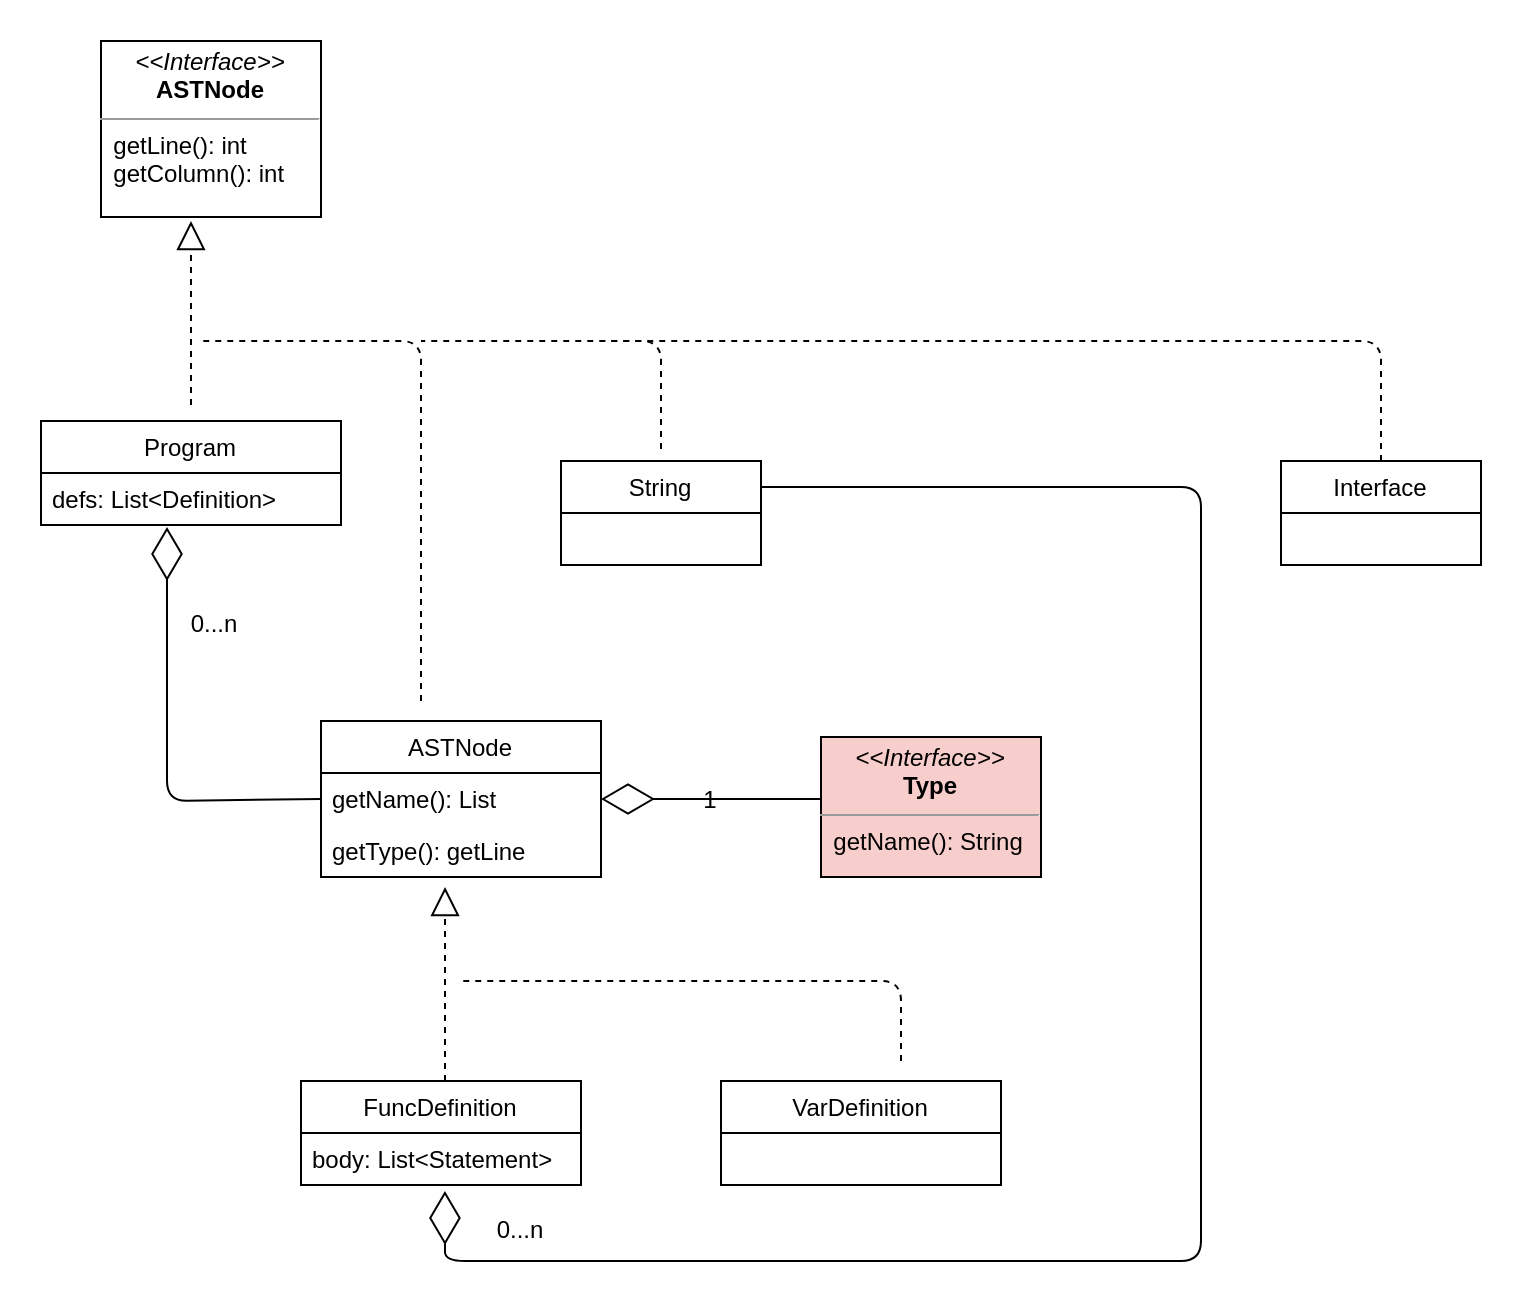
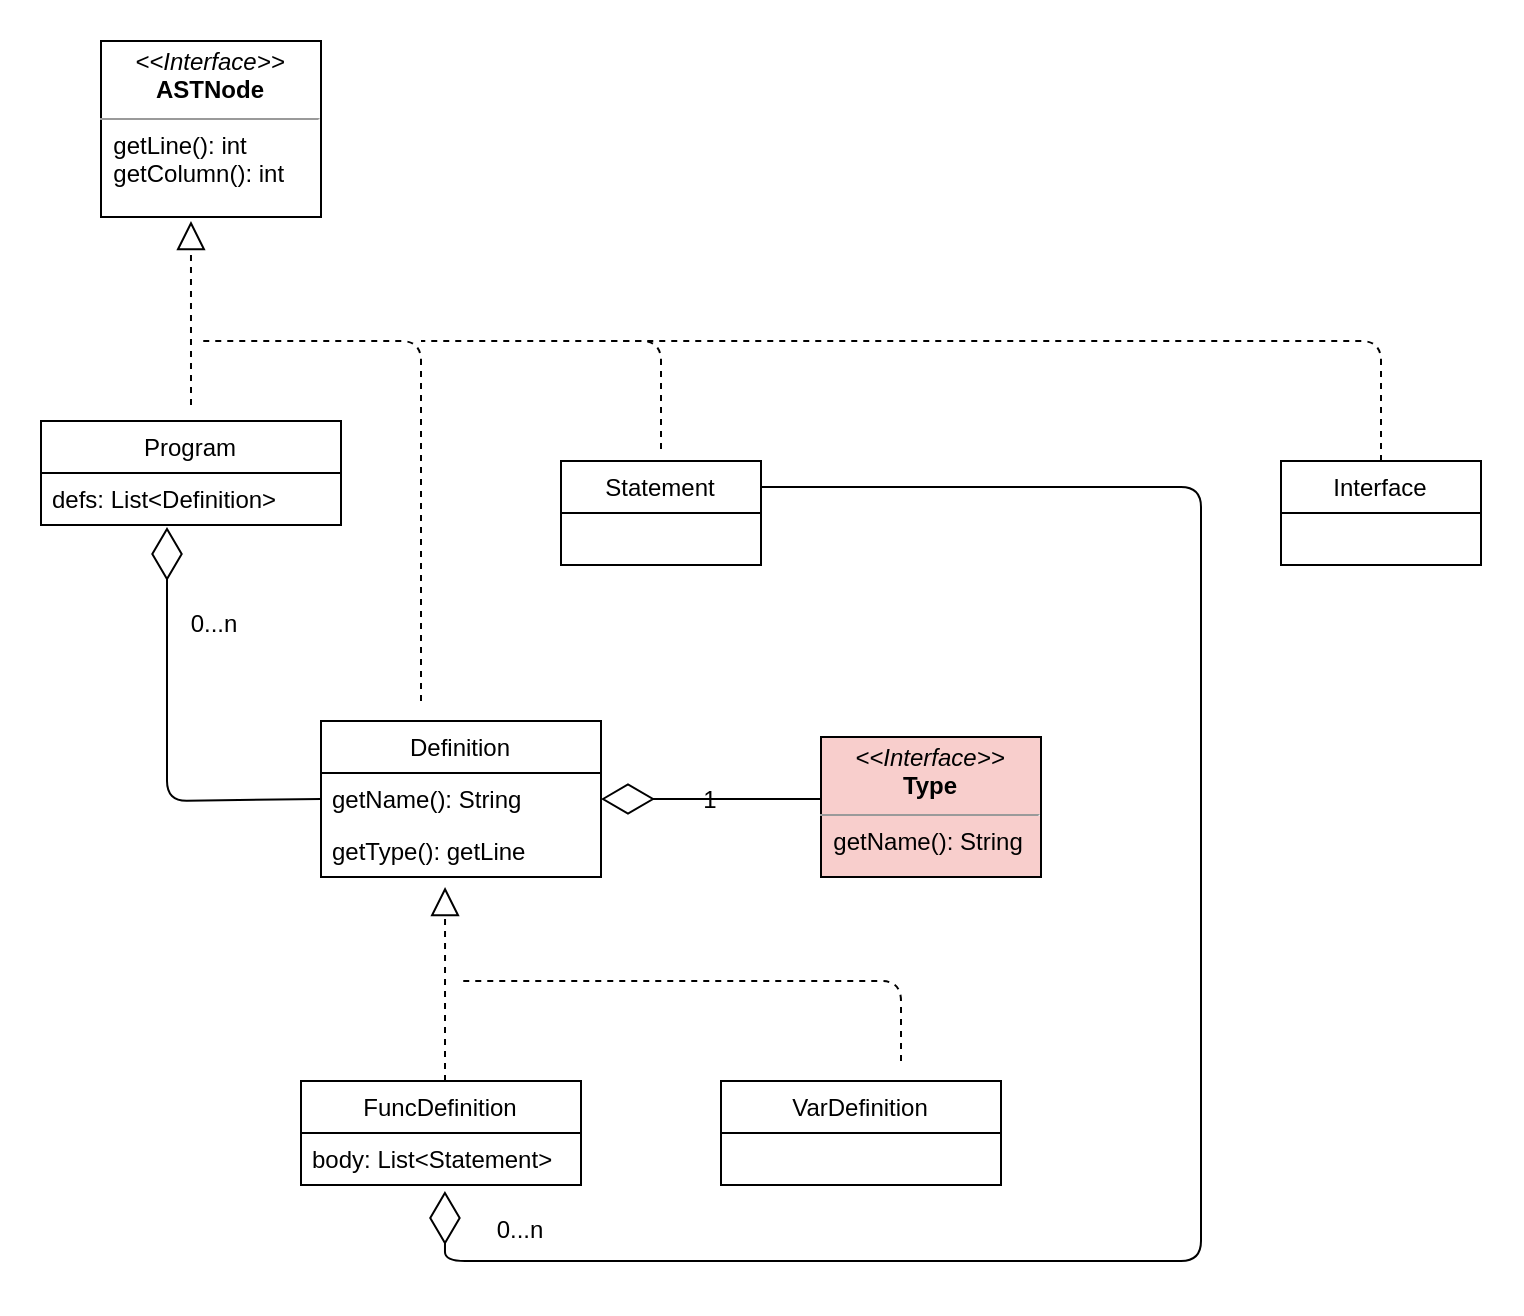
(660, 488) -> (660, 488)
(460, 748) -> (460, 748)
(423, 800) -> (437, 800)
